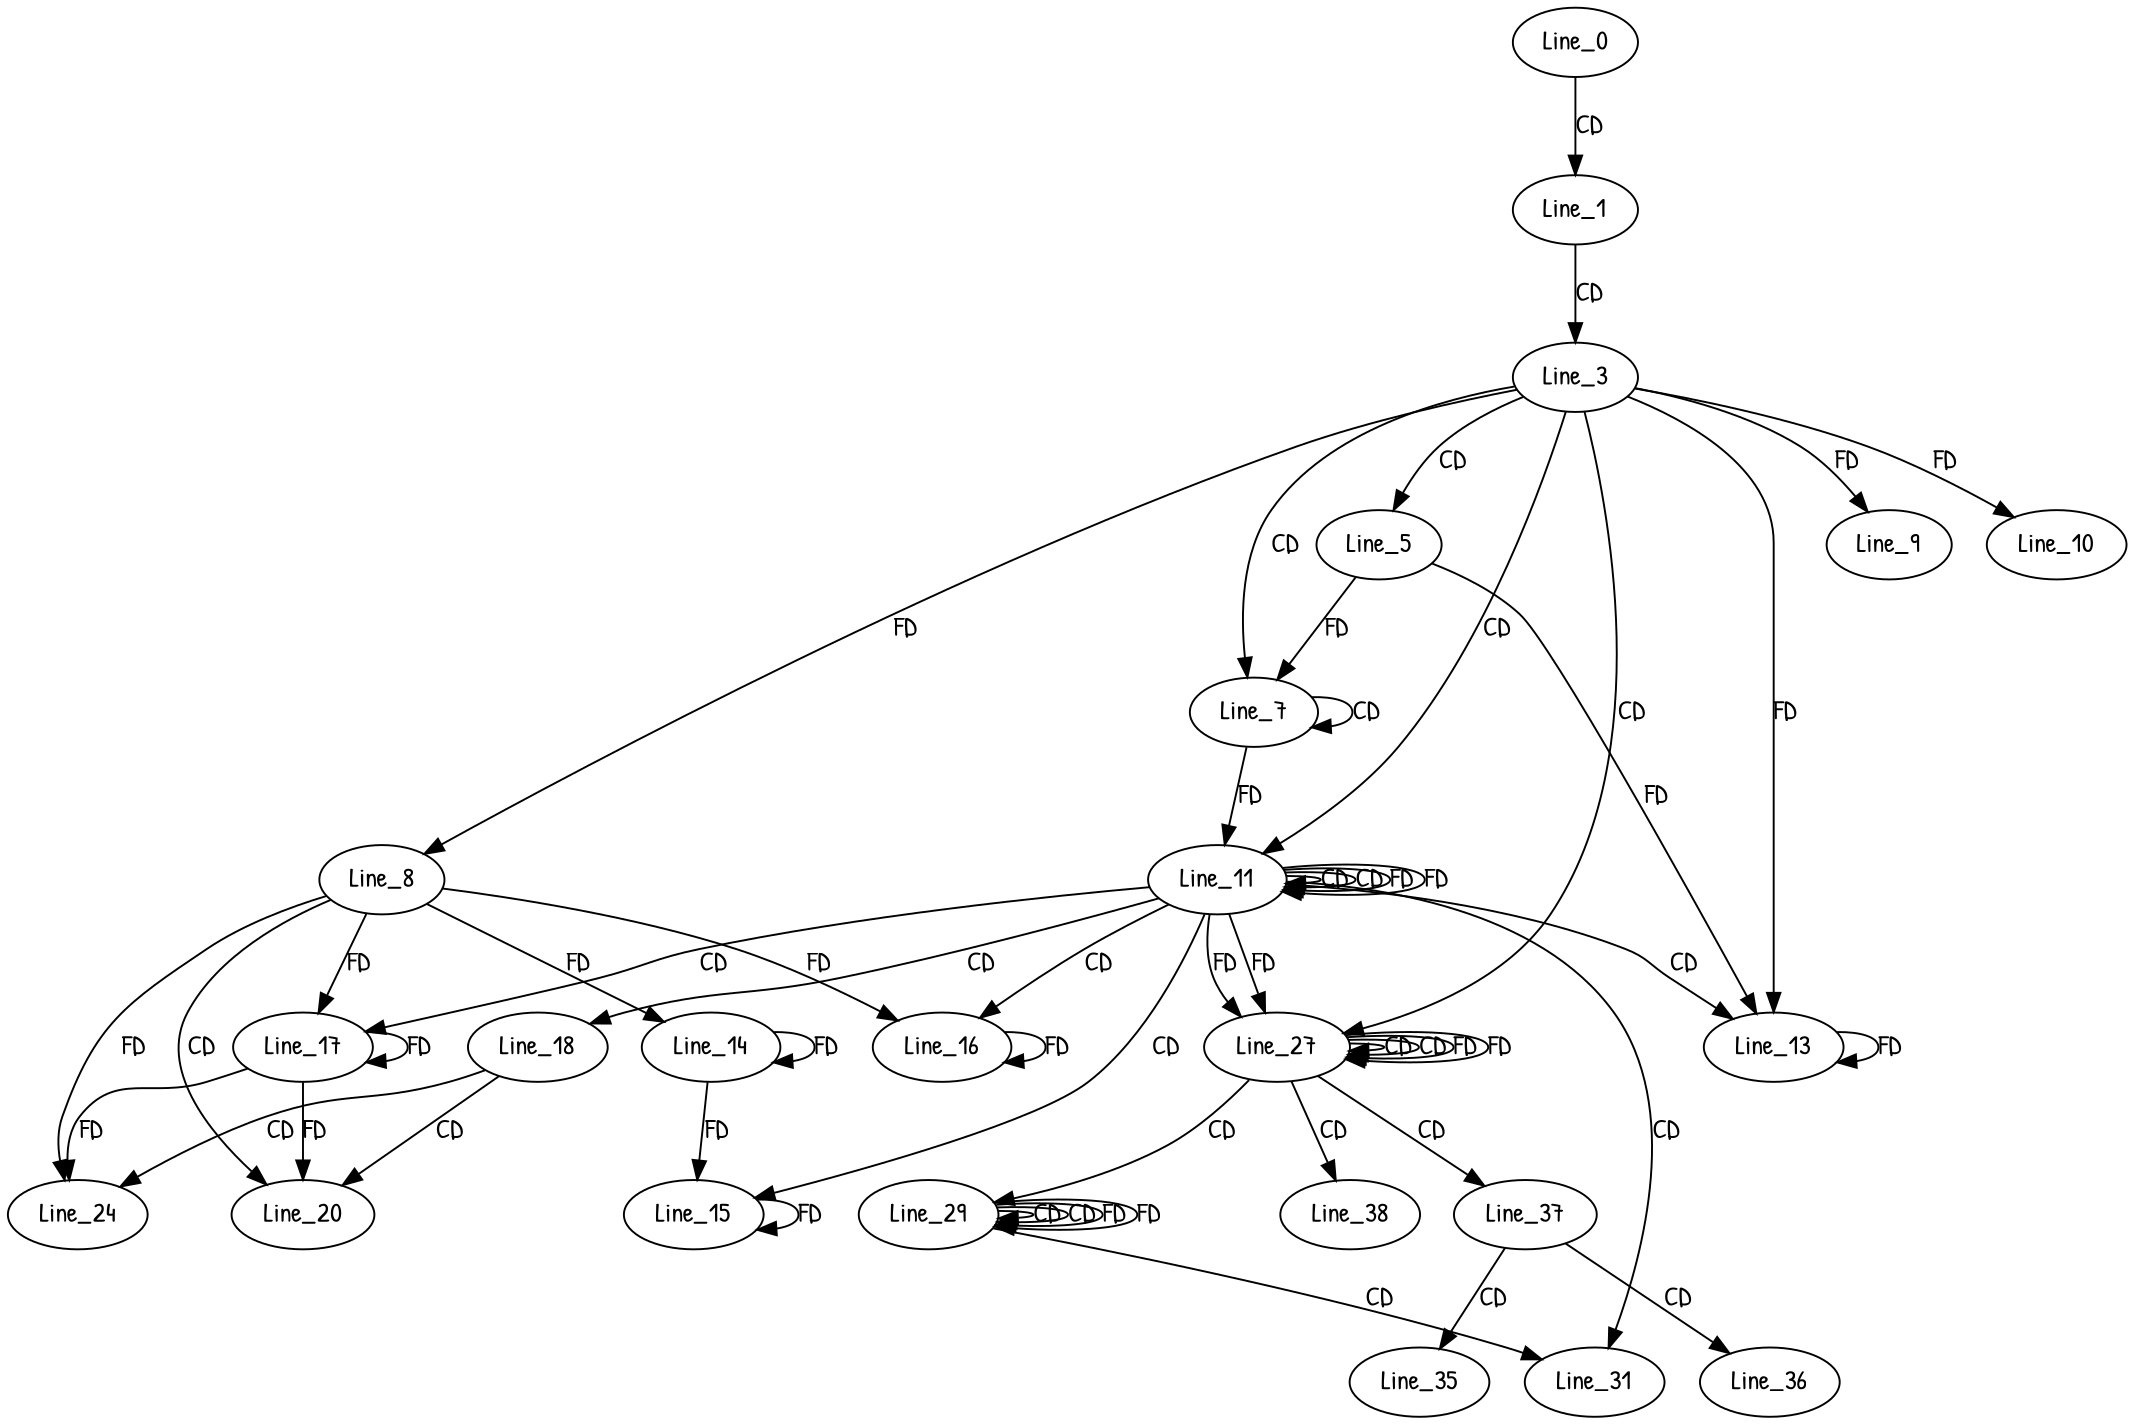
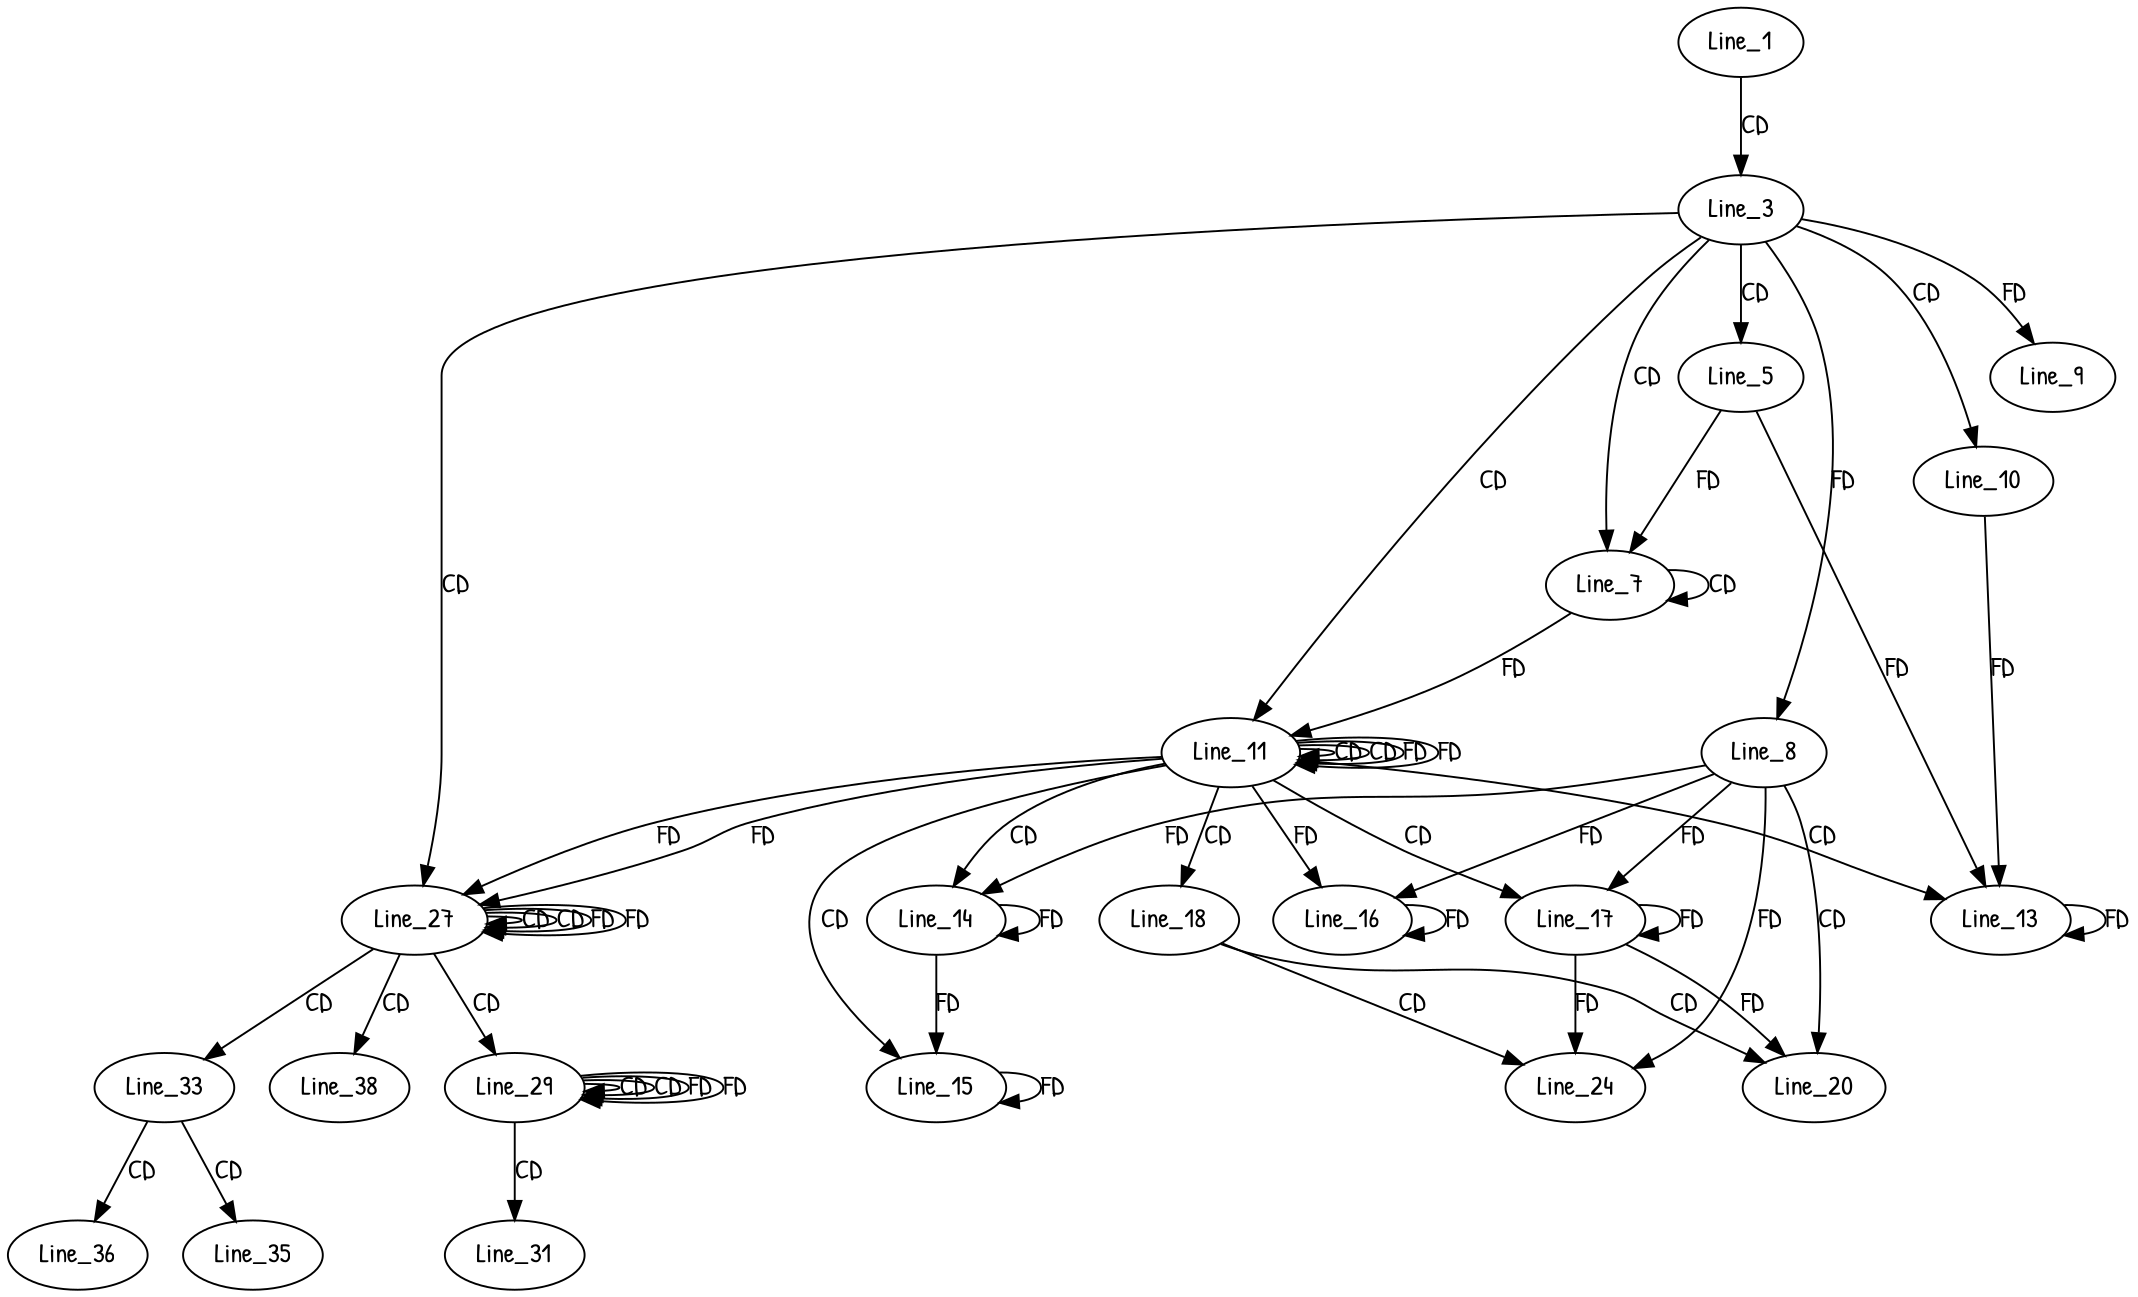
(1575, 42) -> none
(1946, 461) -> (1927, 294)
(1774, 658) -> (1992, 691)
(1099, 963) -> (1307, 836)
(1602, 1000) -> (1038, 805)
(1525, 1215) -> (164, 1088)
